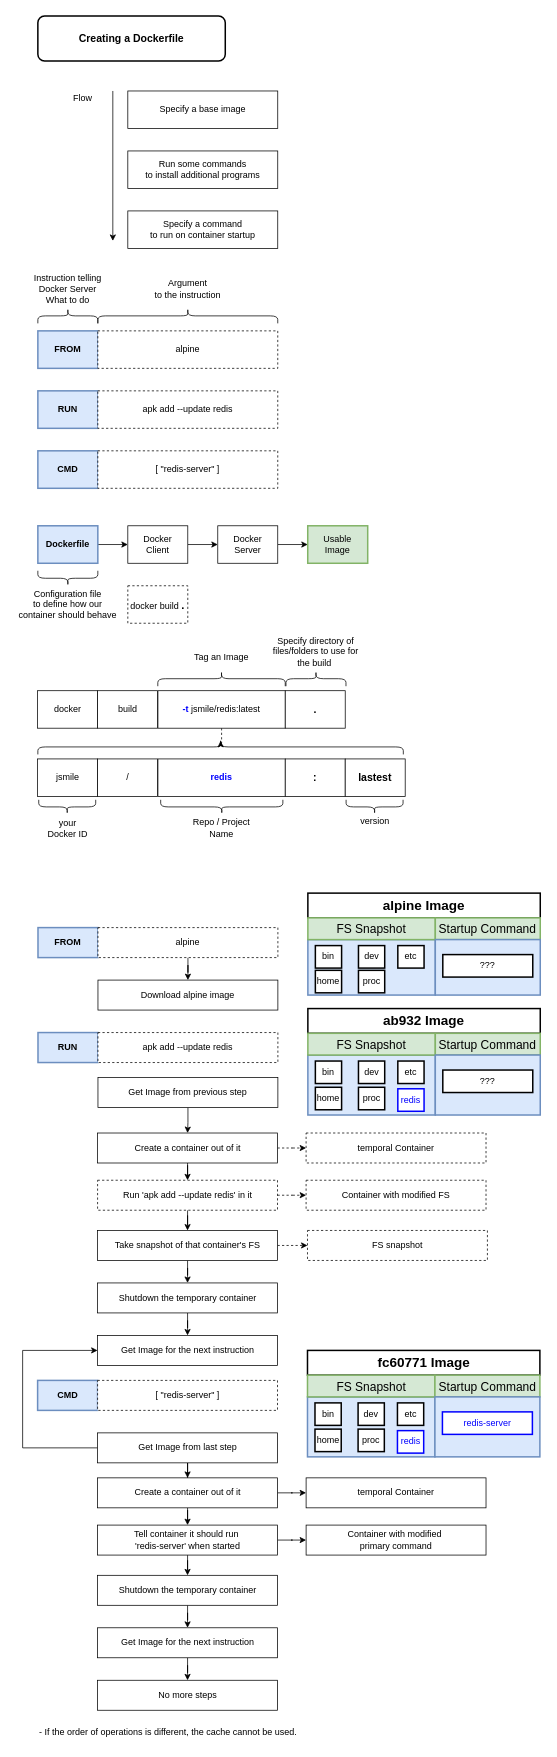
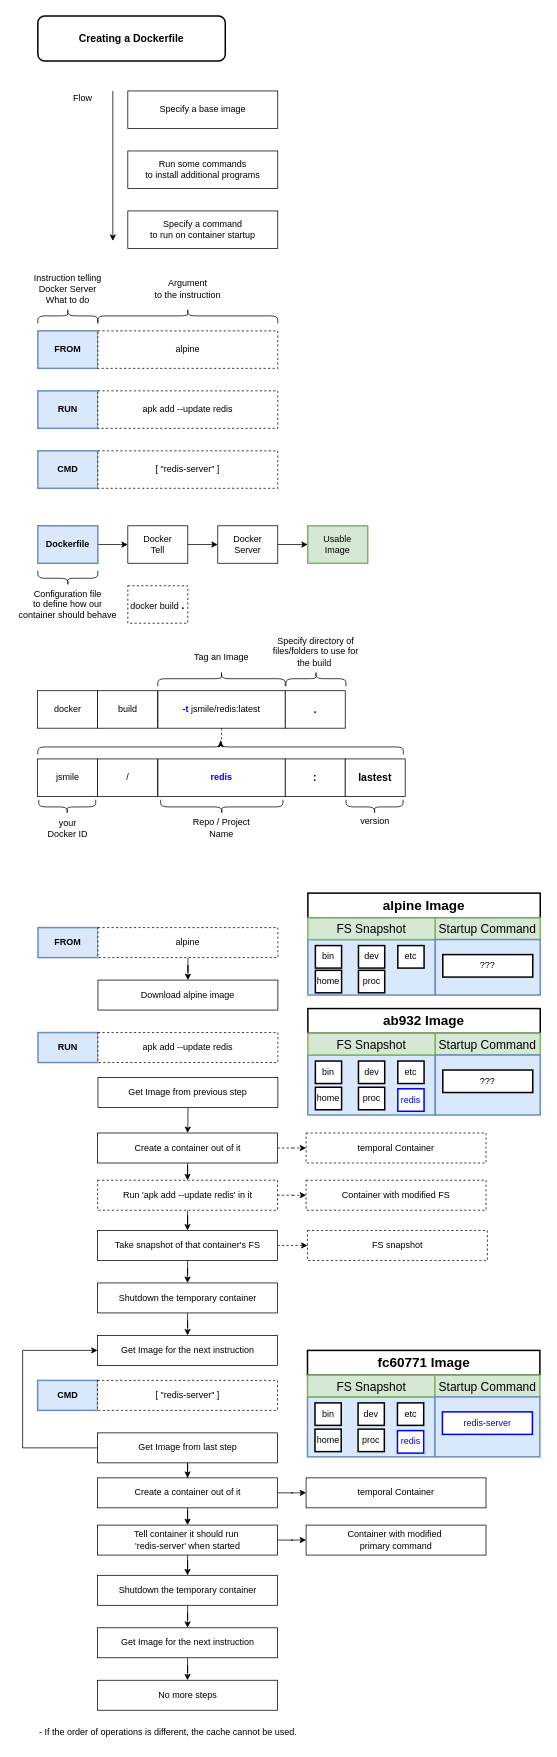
(158, 544) -> (158, 544)
